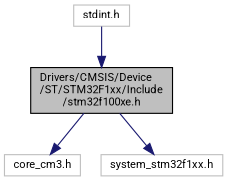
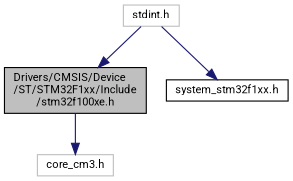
(133, 130) -> (185, 49)
(162, 165) -> (227, 90)
